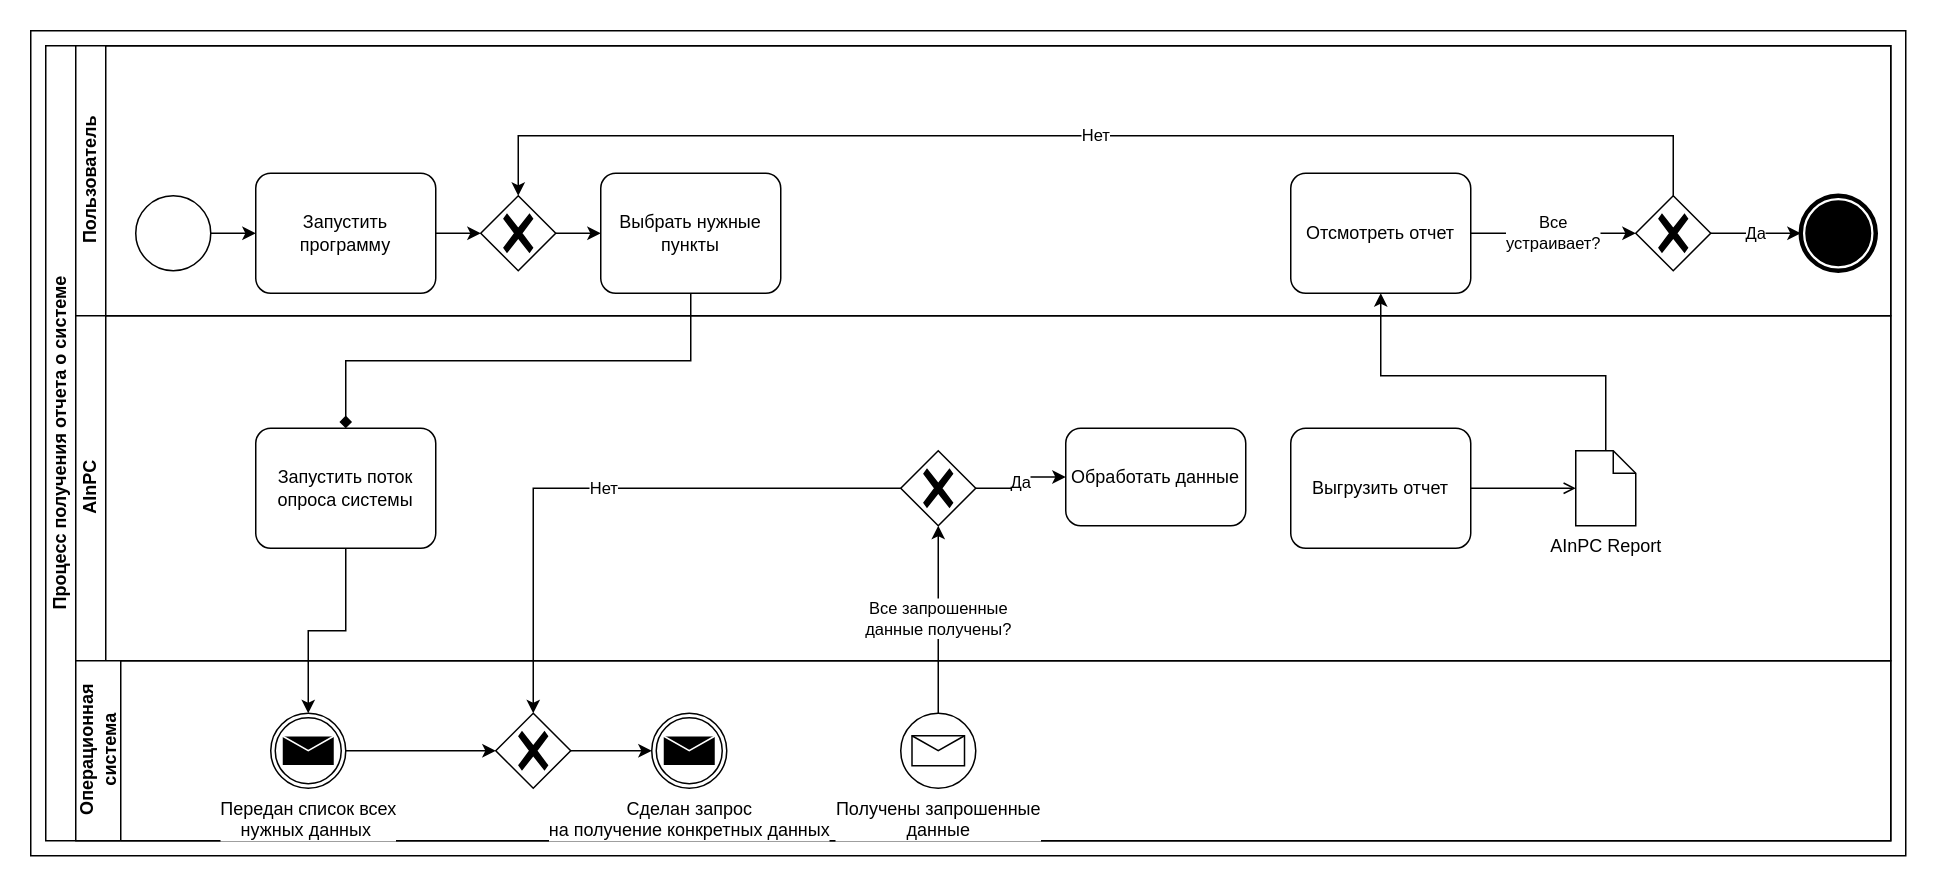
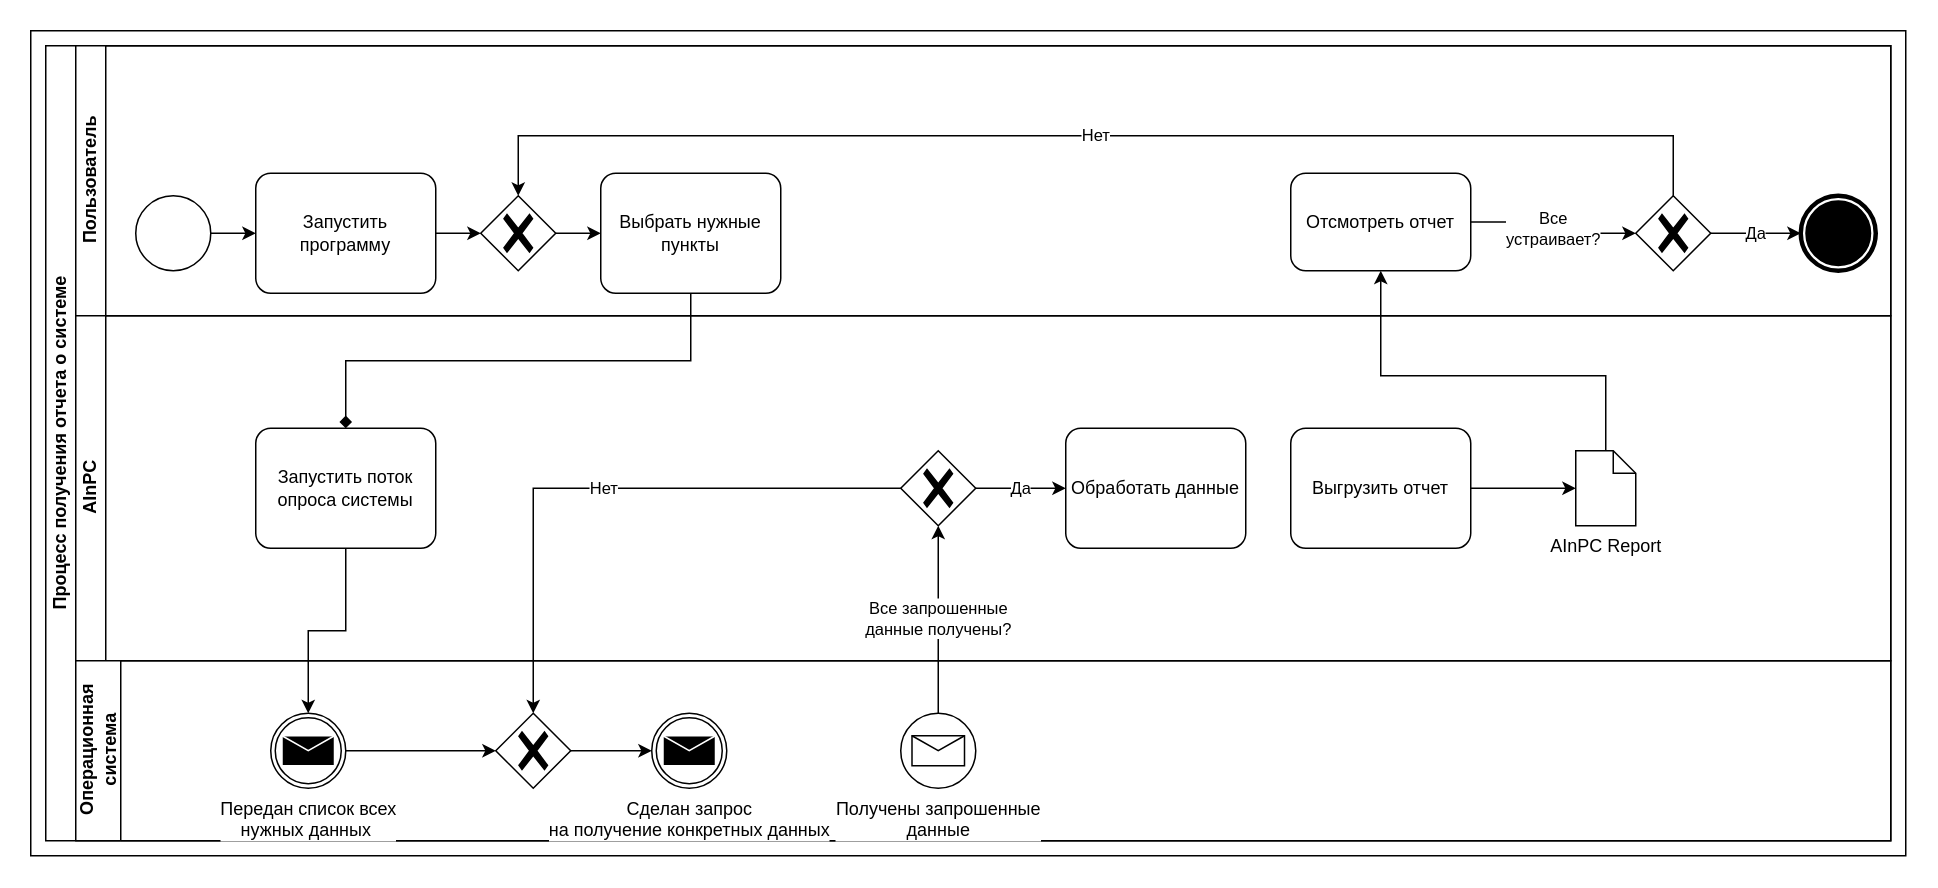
(1381, 233) -> (1381, 222)
(1156, 477) -> (1156, 488)
(1566, 488) -> (1564, 488)
